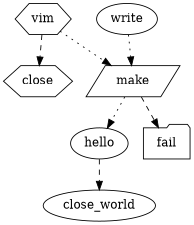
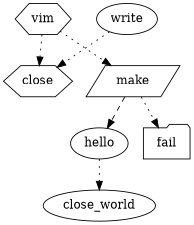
(41, 46) -> (41, 46)
(130, 46) -> (90, 45)
(118, 109) -> (118, 109)
(148, 109) -> (148, 109)
(99, 170) -> (99, 170)
